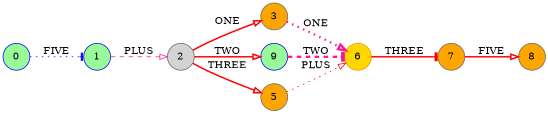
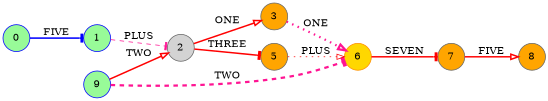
(405, 51) -> (405, 51)
(55, 57) -> (55, 38)
(135, 57) -> (137, 43)
(224, 57) -> (135, 68)
(223, 78) -> (226, 52)
